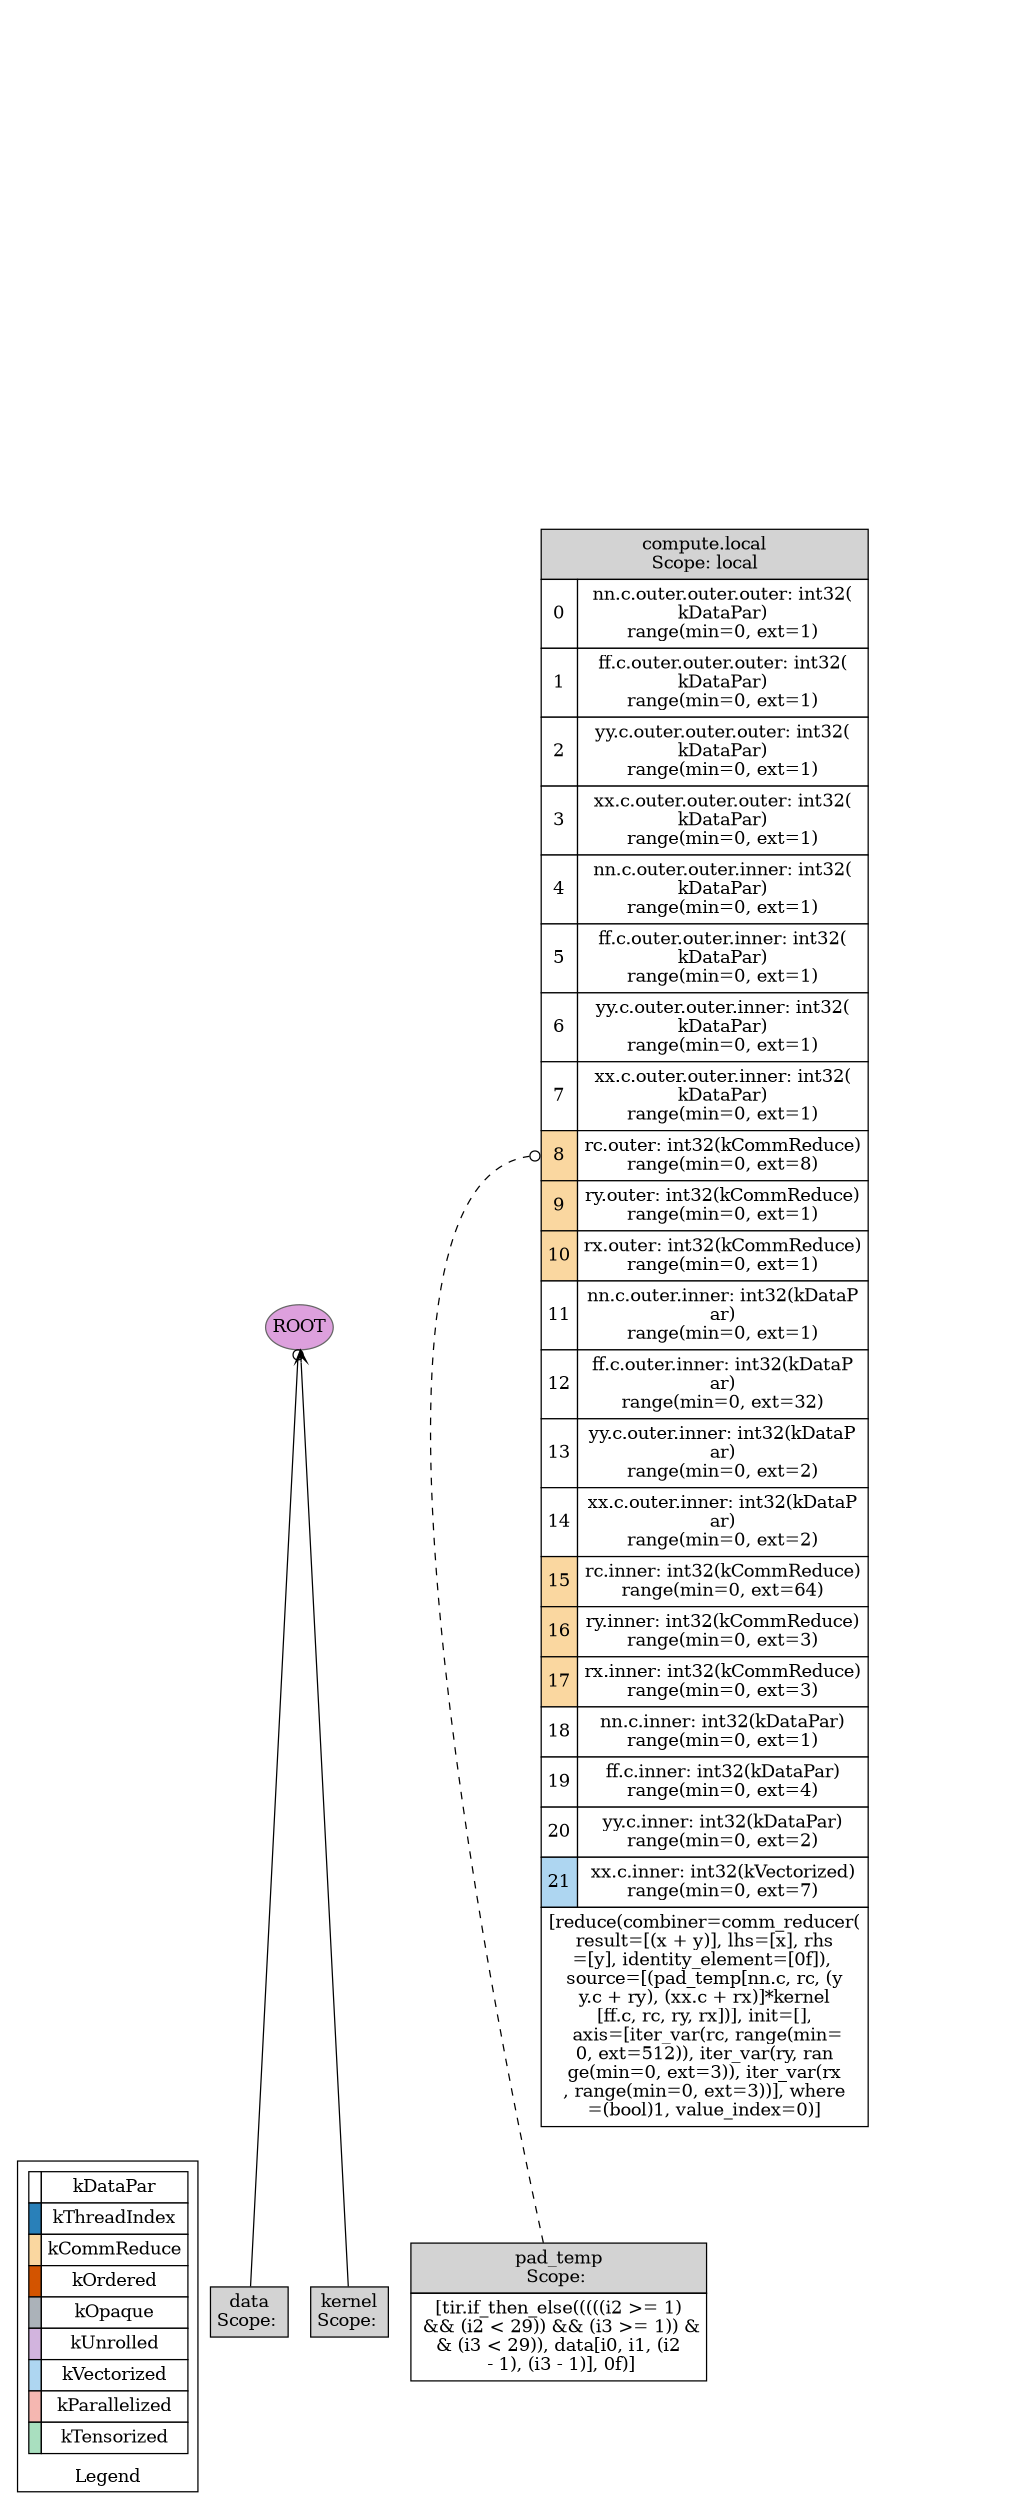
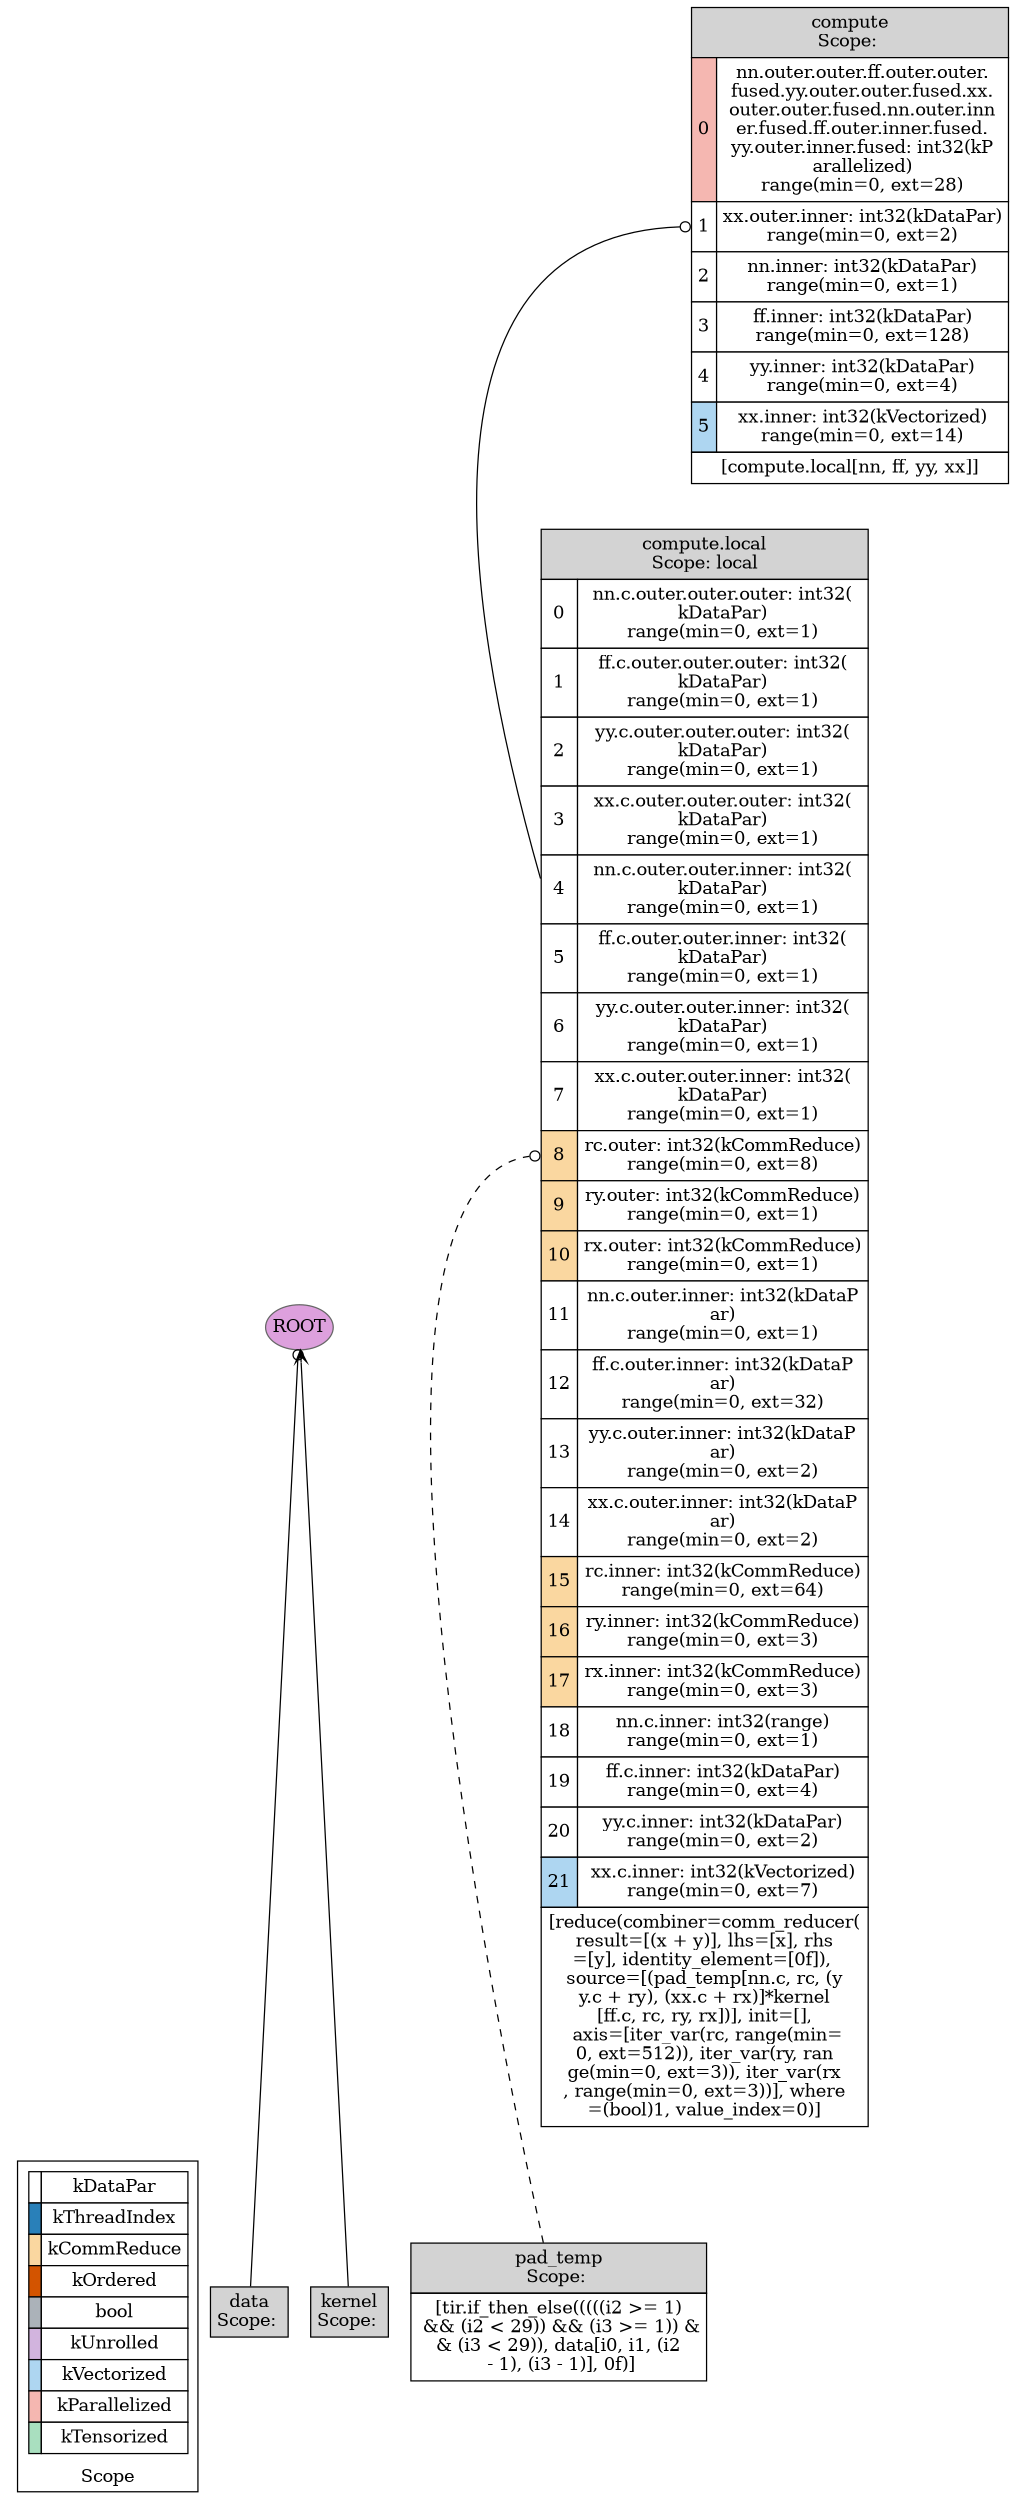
none -> (849, 246)
(723, 1722) -> (723, 1722)
(115, 2312) -> (115, 2312)
(108, 2477) -> (108, 2477)
